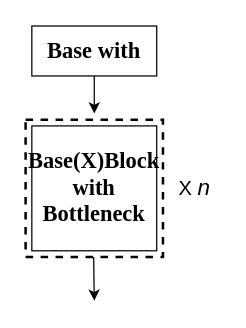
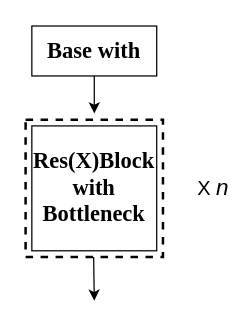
(94, 188) -> (94, 188)
(194, 188) -> (213, 188)
